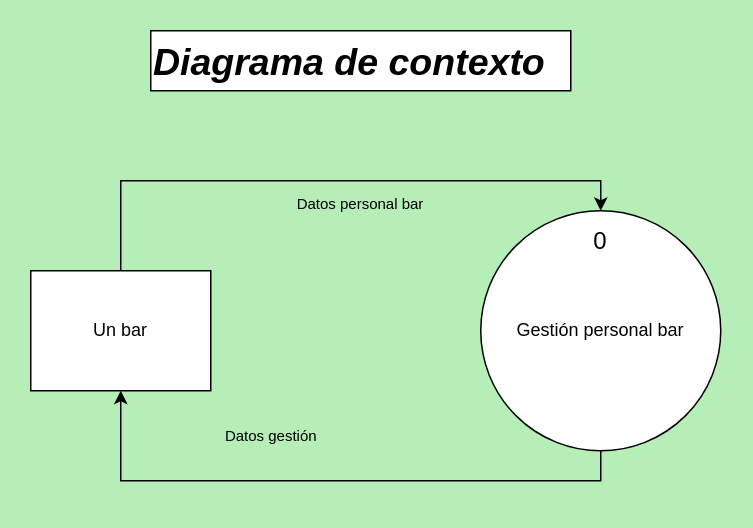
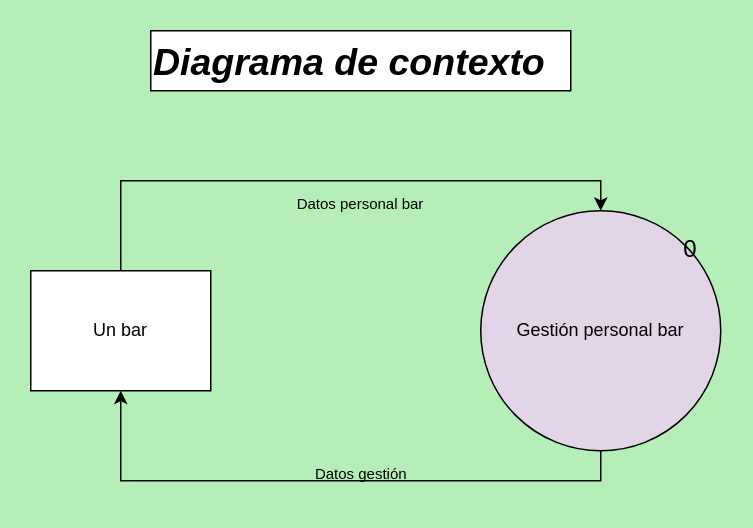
(601, 241) -> (691, 248)
(601, 331) -> (601, 331)
(271, 436) -> (361, 473)
